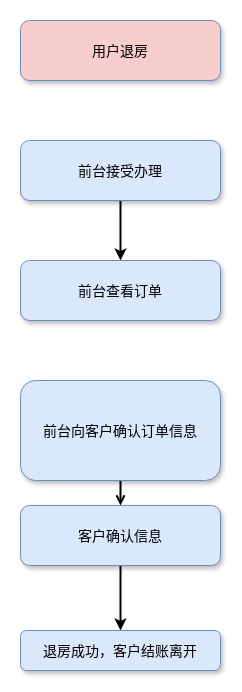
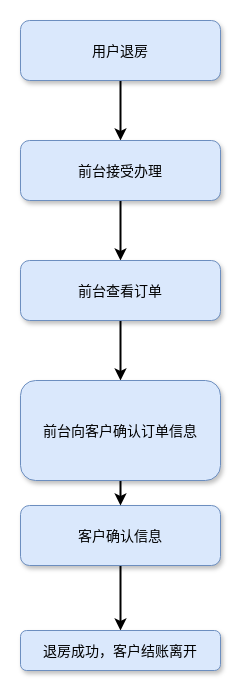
(121, 51) -> (121, 51)
none -> (121, 106)
none -> (121, 346)
(121, 496) -> (121, 495)
